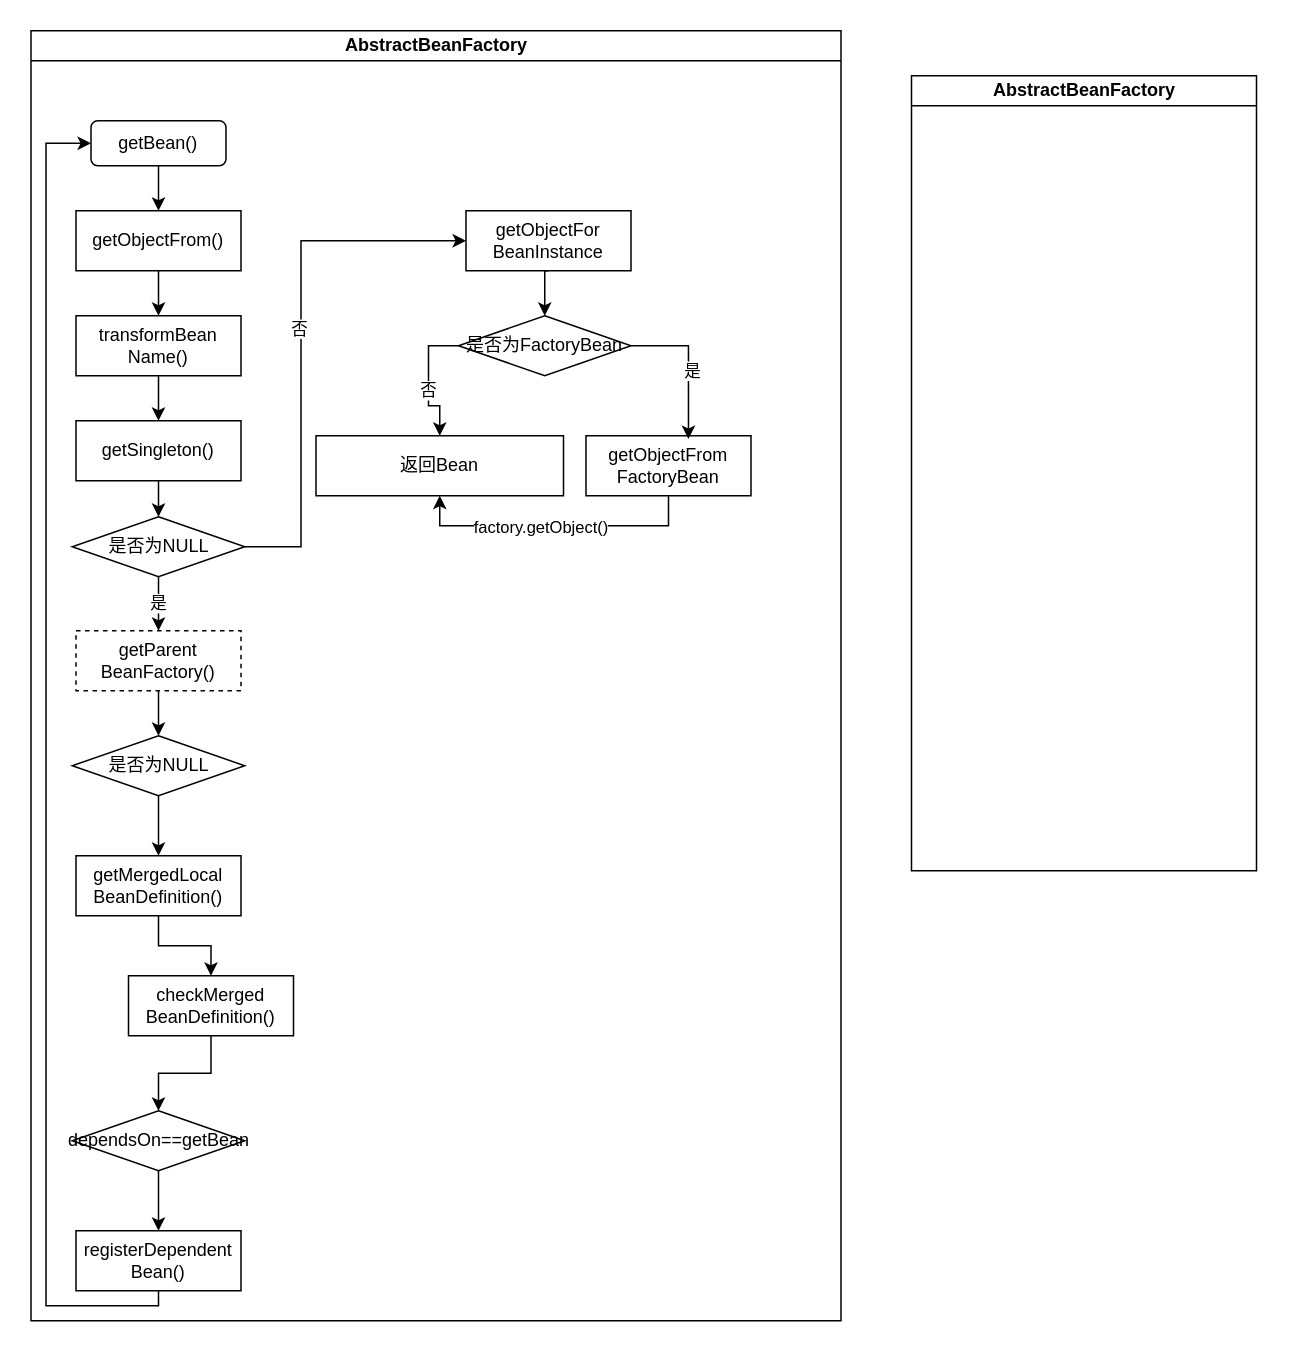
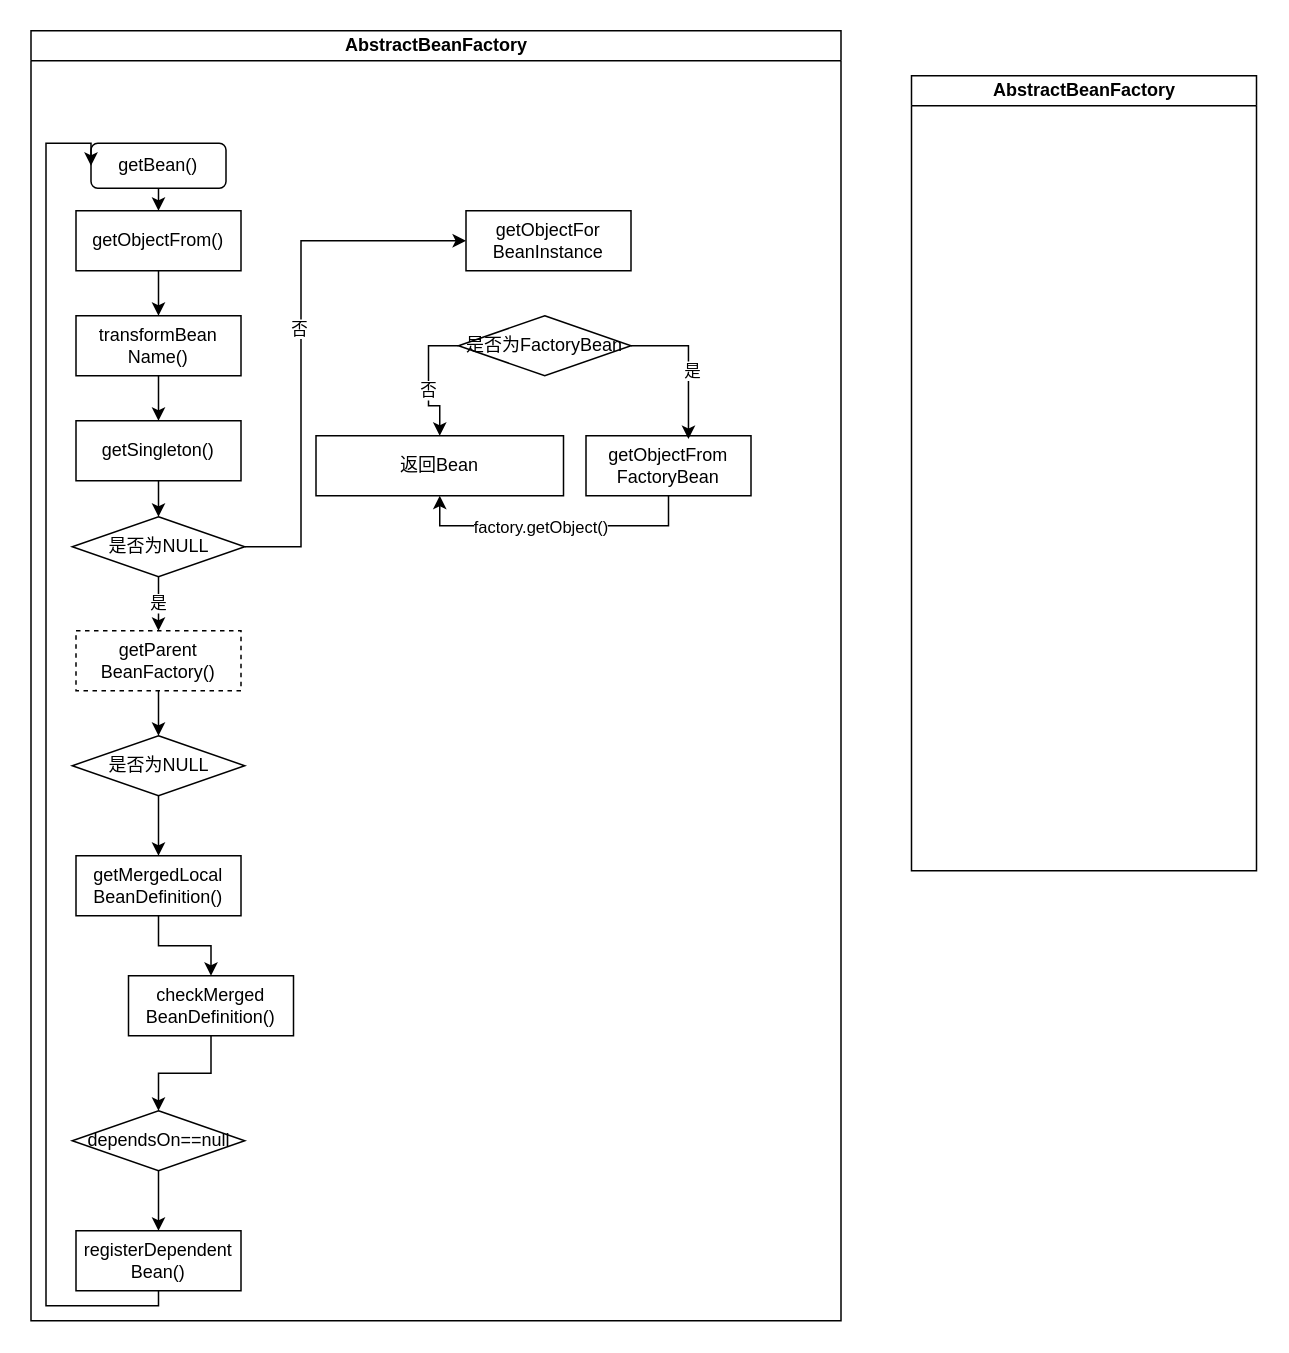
(158, 143) -> (158, 166)
(545, 287) -> none
(159, 1141) -> (159, 1141)
